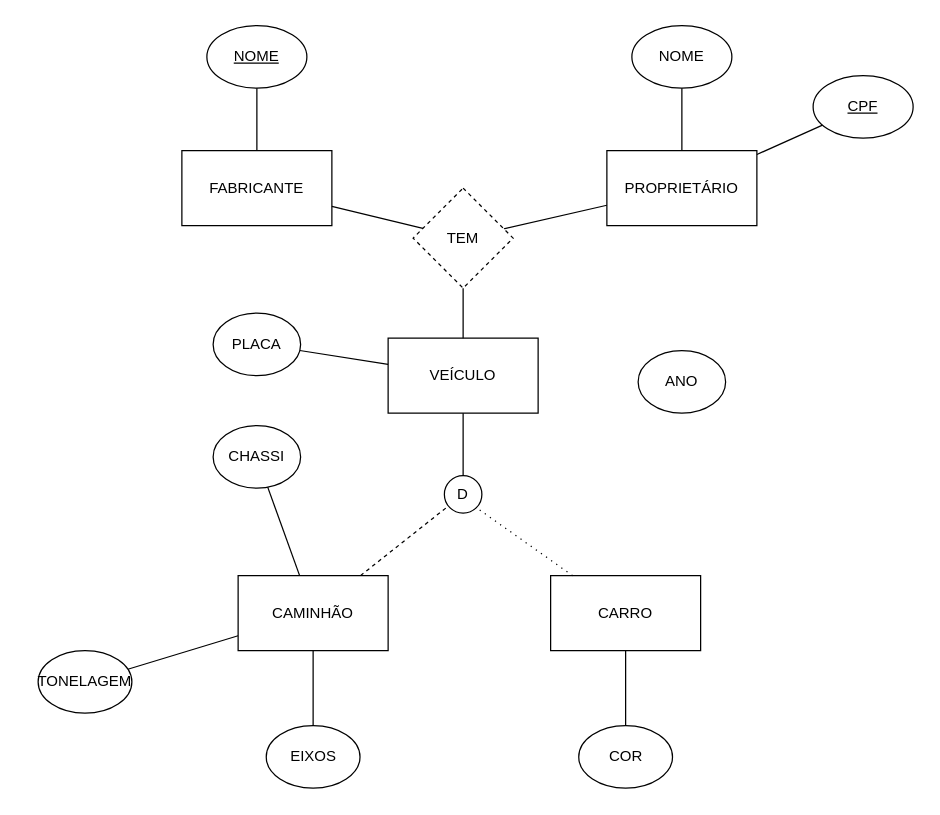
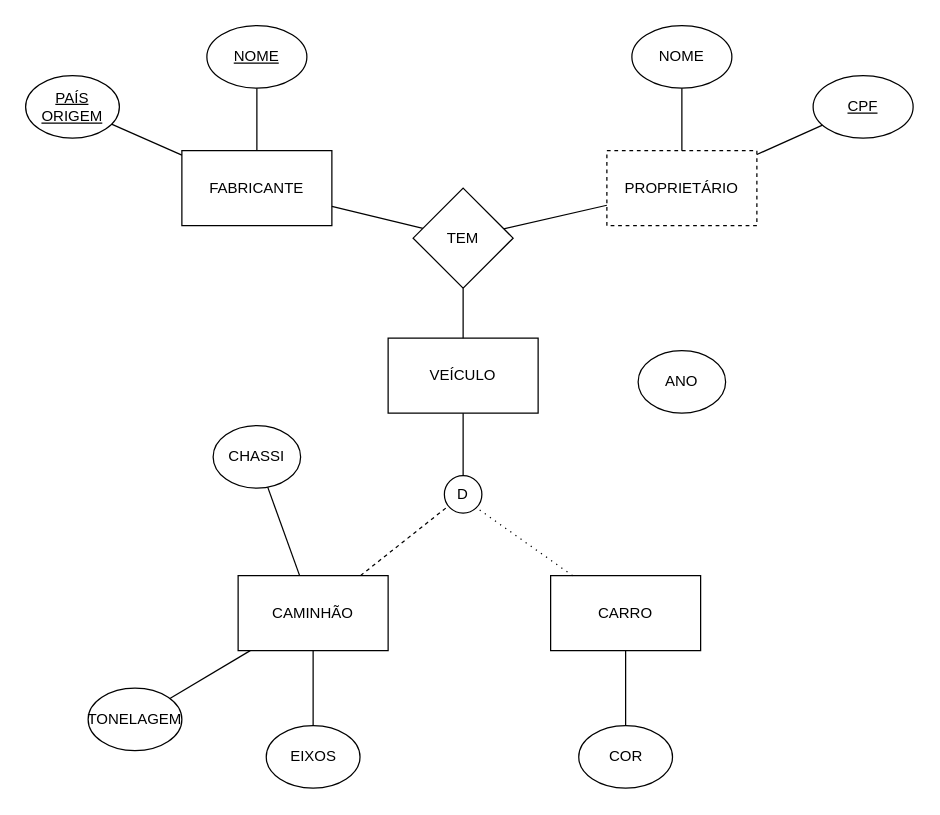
none -> (73, 107)
none -> (147, 140)
(682, 188) -> (682, 188)
(463, 238) -> (463, 238)
(257, 344) -> none
(343, 357) -> none
(85, 682) -> (135, 719)
